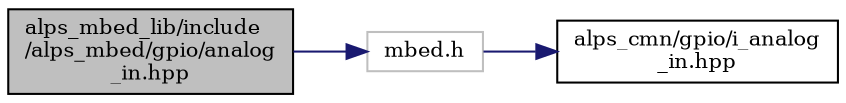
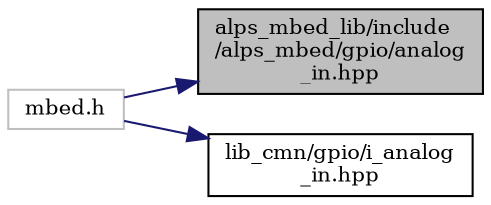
(320, 52) -> (151, 92)
(698, 52) -> (341, 165)
